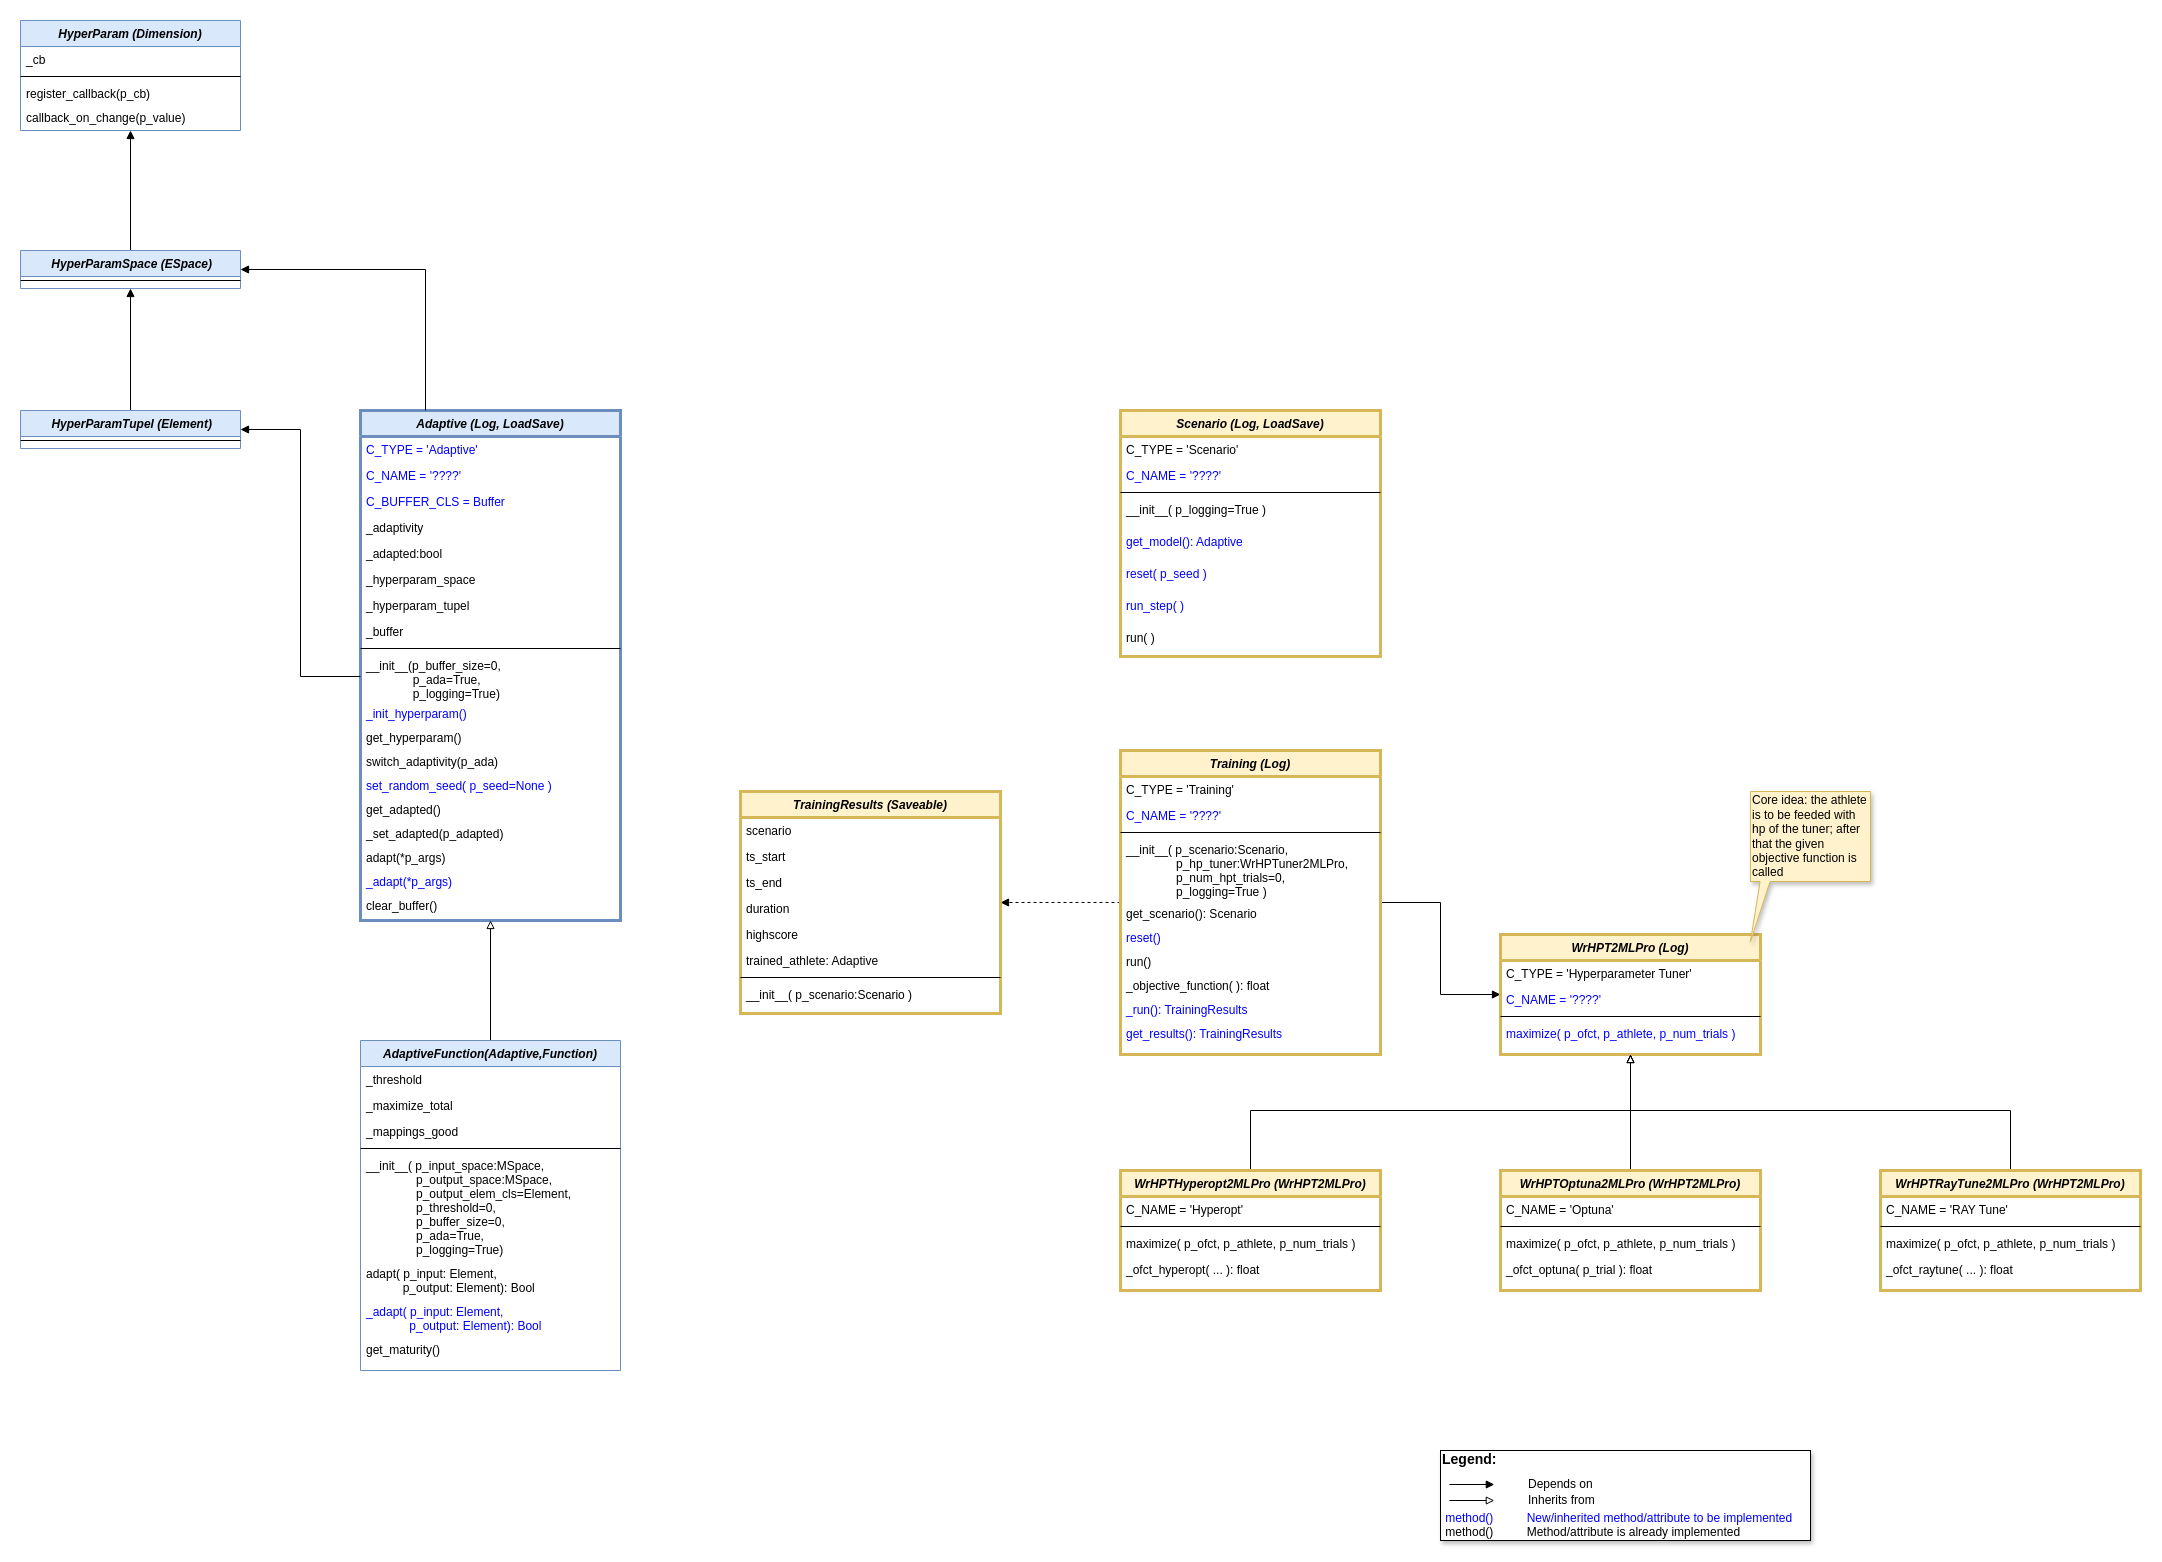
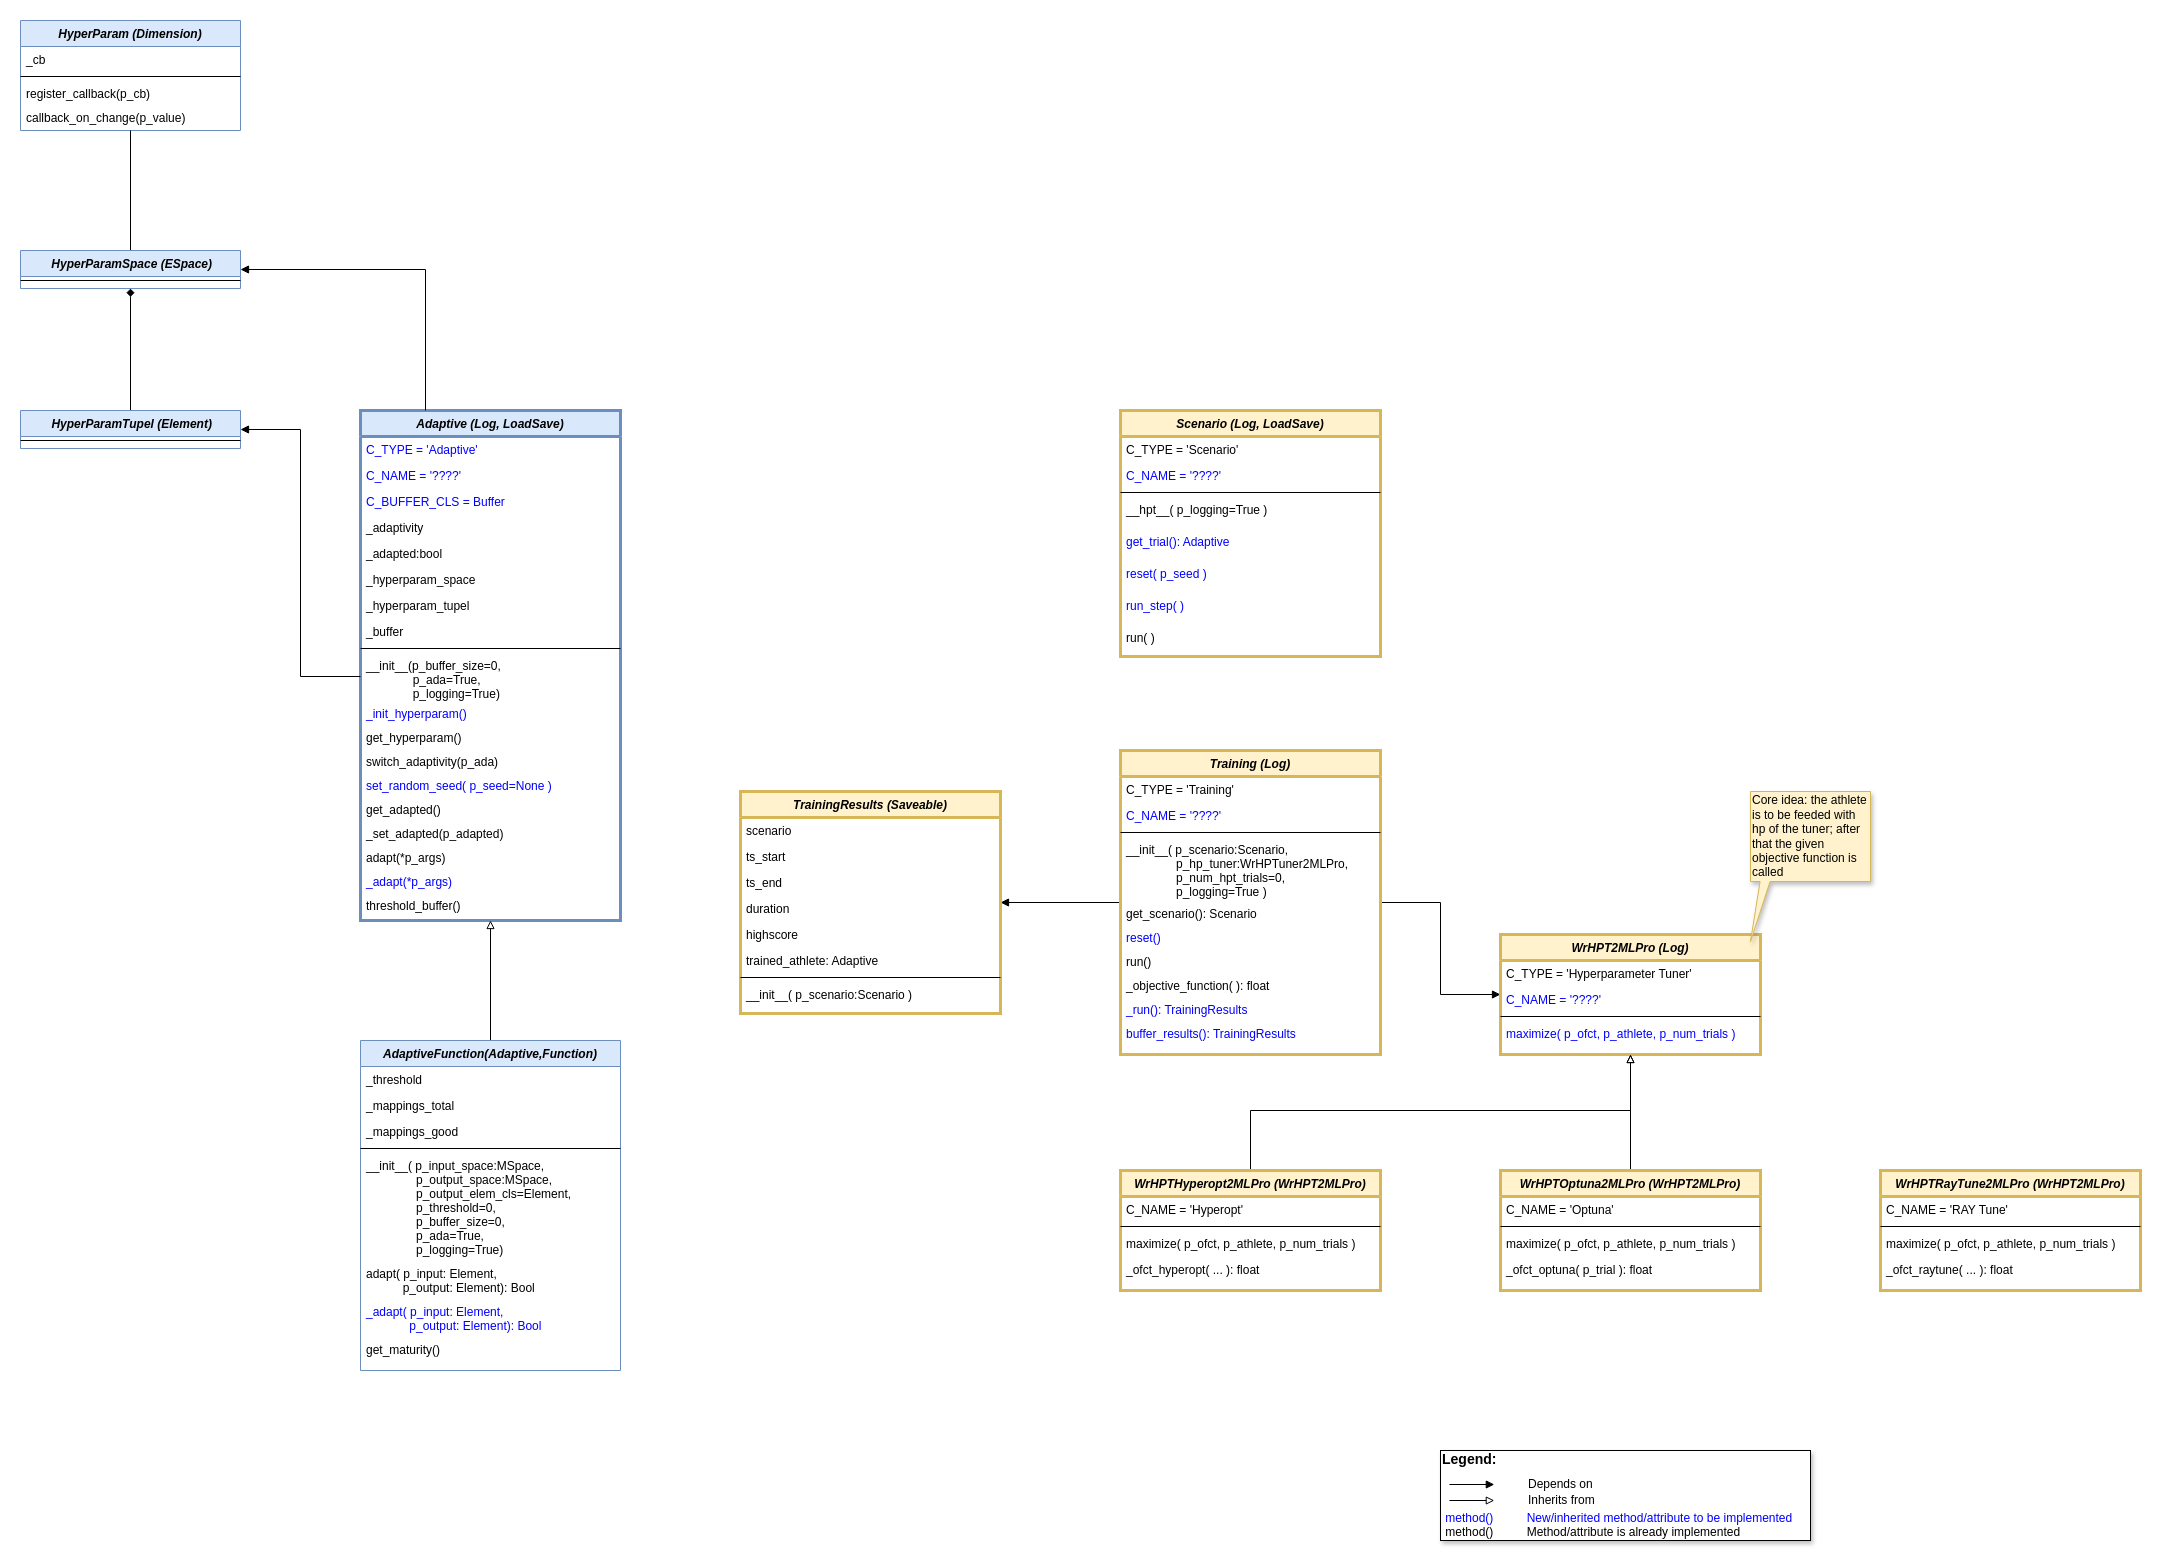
(131, 140) -> (131, 137)
(131, 298) -> (131, 297)
(1204, 510) -> (1204, 510)
(1190, 542) -> (1189, 542)
(1064, 903) -> (1064, 903)
(411, 906) -> (425, 906)
(1217, 1034) -> (1228, 1034)
(412, 1106) -> (413, 1106)
(1852, 1111) -> none
